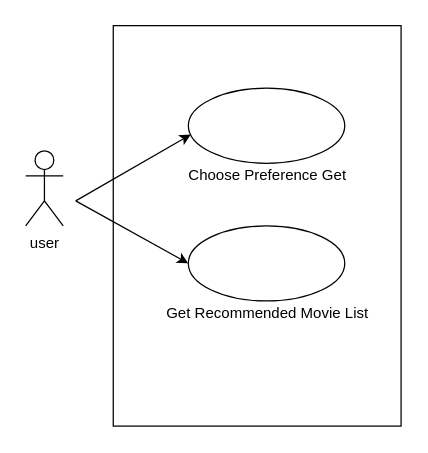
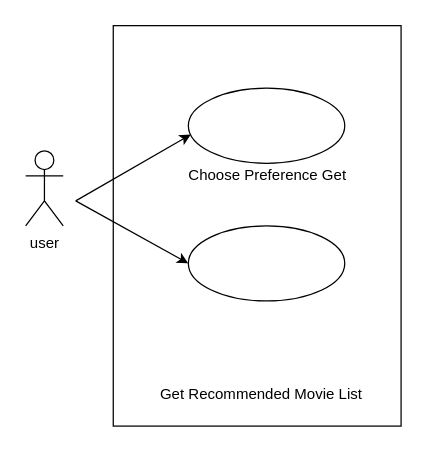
(266, 313) -> (260, 394)
